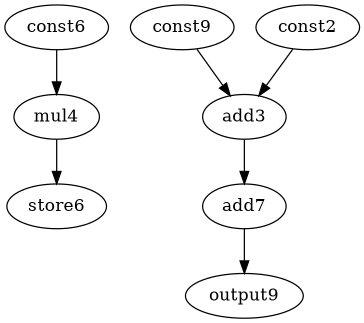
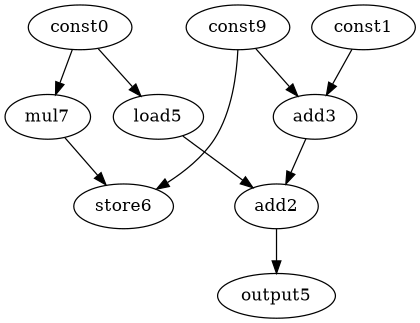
(57, 27) -> (80, 27)
(308, 27) -> (364, 27)
(57, 117) -> (48, 117)
none -> (158, 117)
none -> (221, 126)
(244, 206) -> (277, 206)
(244, 296) -> (277, 296)
